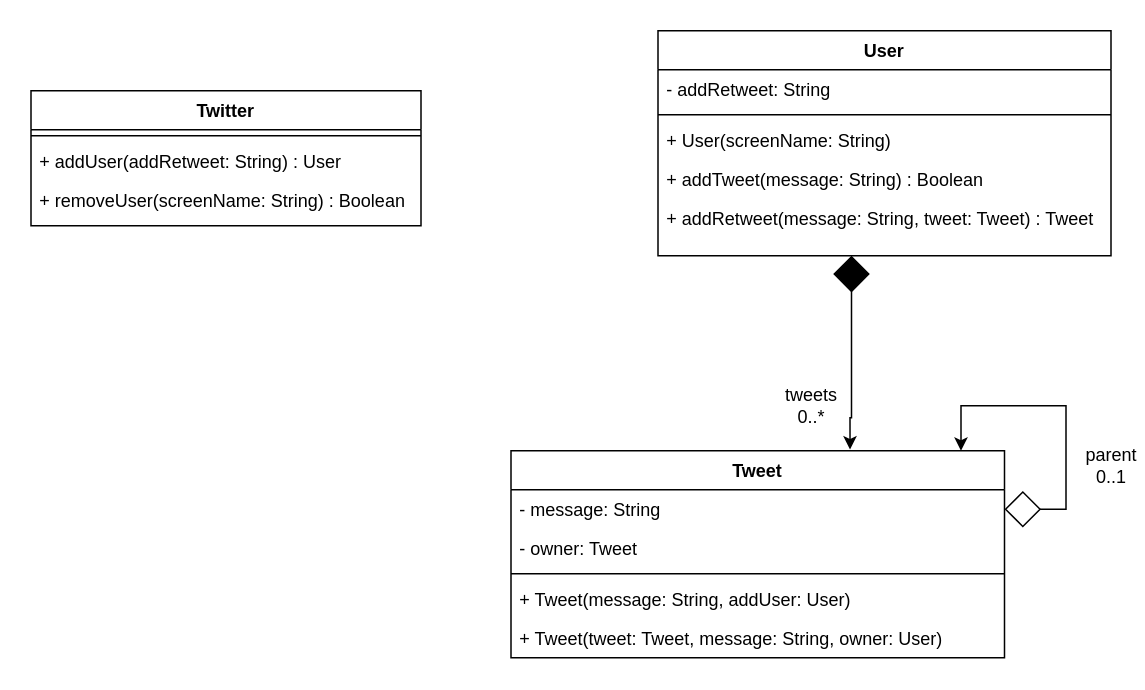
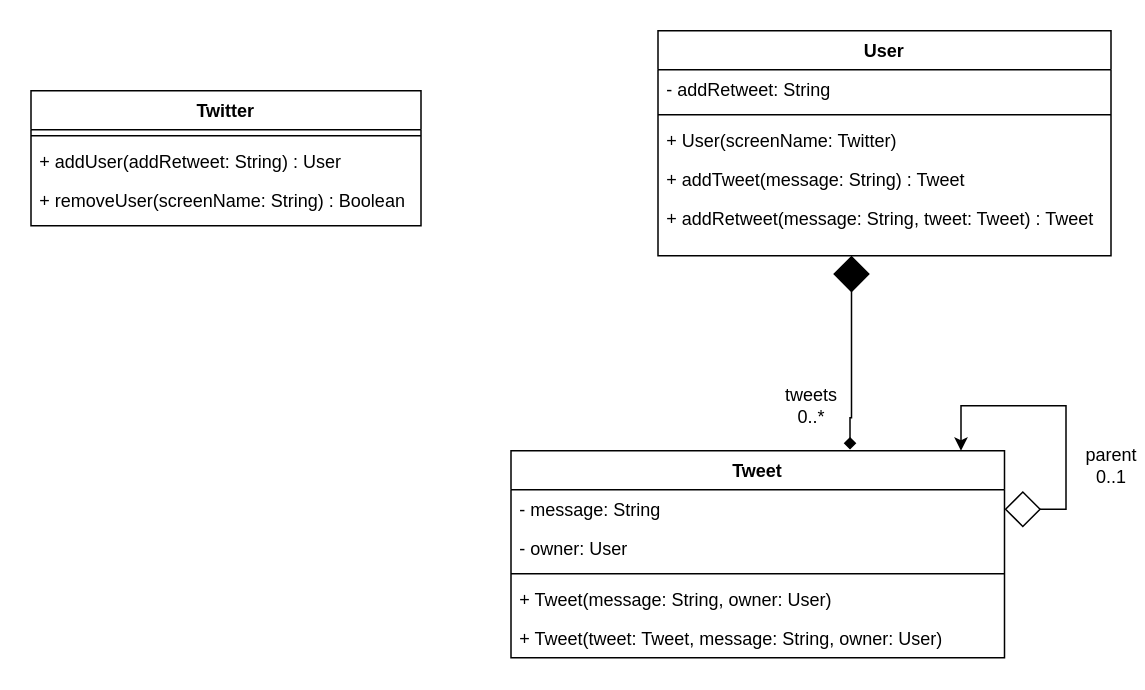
(788, 141) -> (793, 141)
(834, 180) -> (826, 180)
(850, 438) -> (850, 437)
(583, 549) -> (578, 549)
(697, 600) -> (687, 600)
